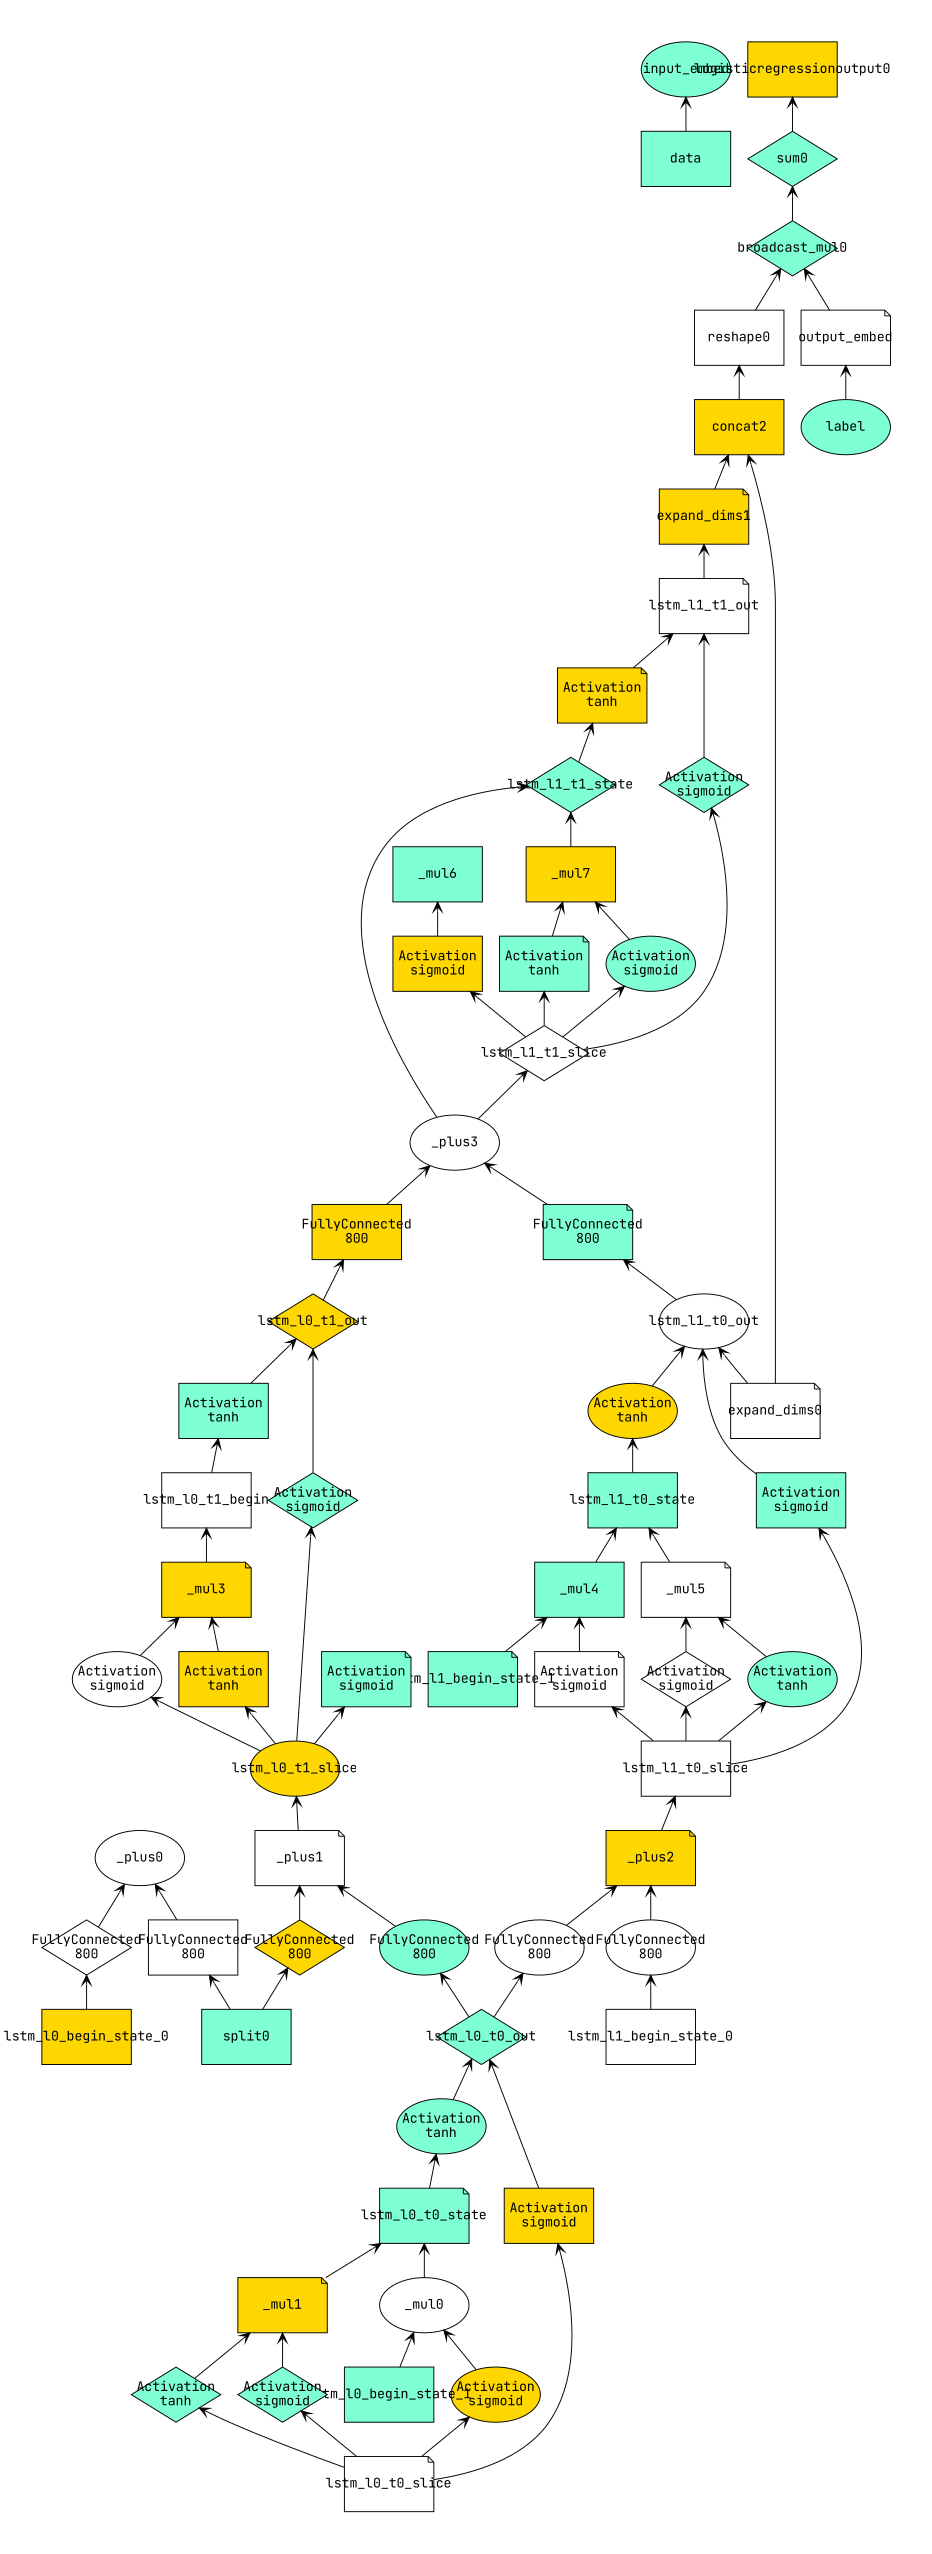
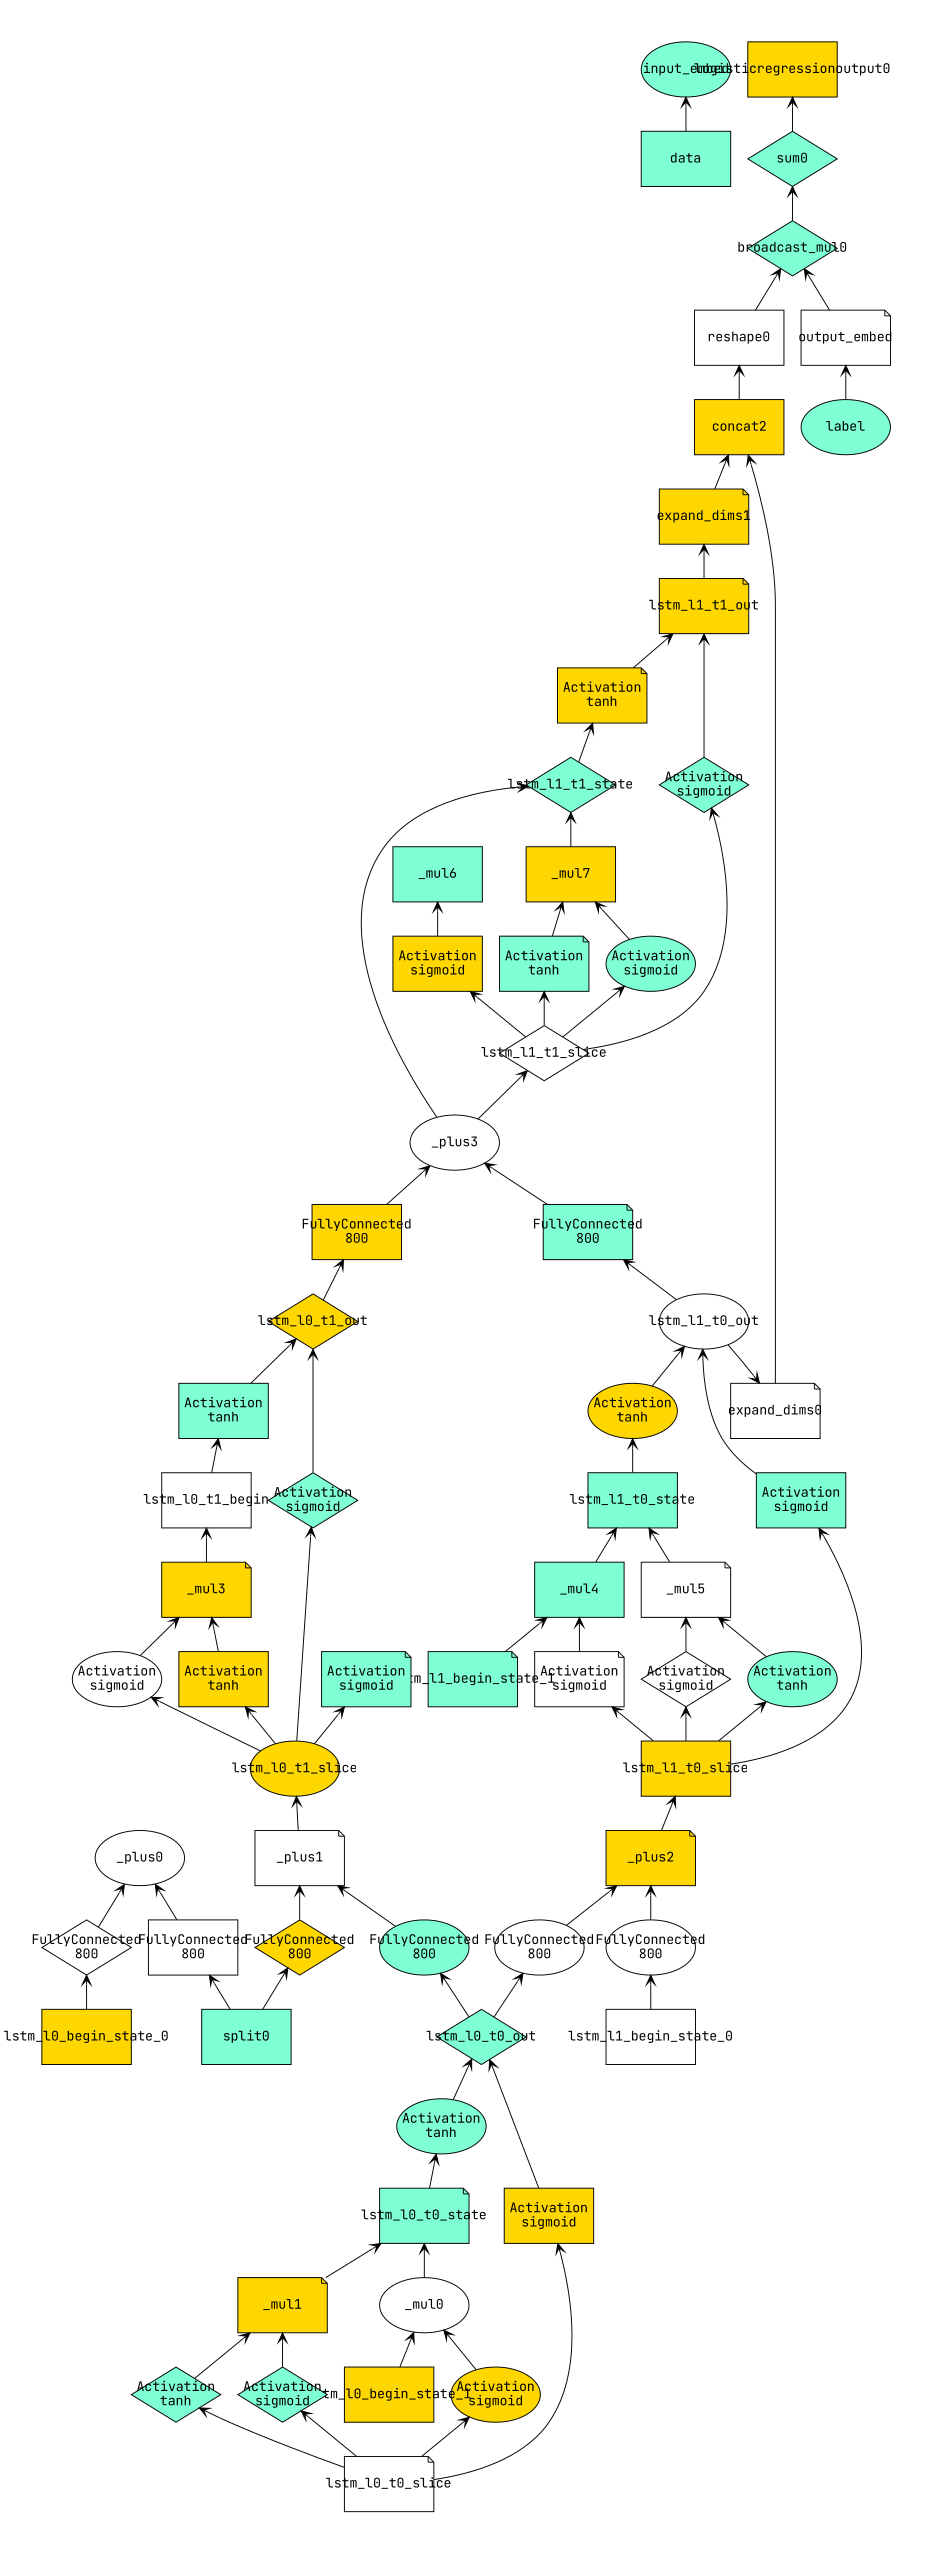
(704, 606) -> (704, 606)
(736, 1369) -> (741, 1360)
(686, 1769) -> (686, 1769)
(389, 2395) -> (389, 2395)
